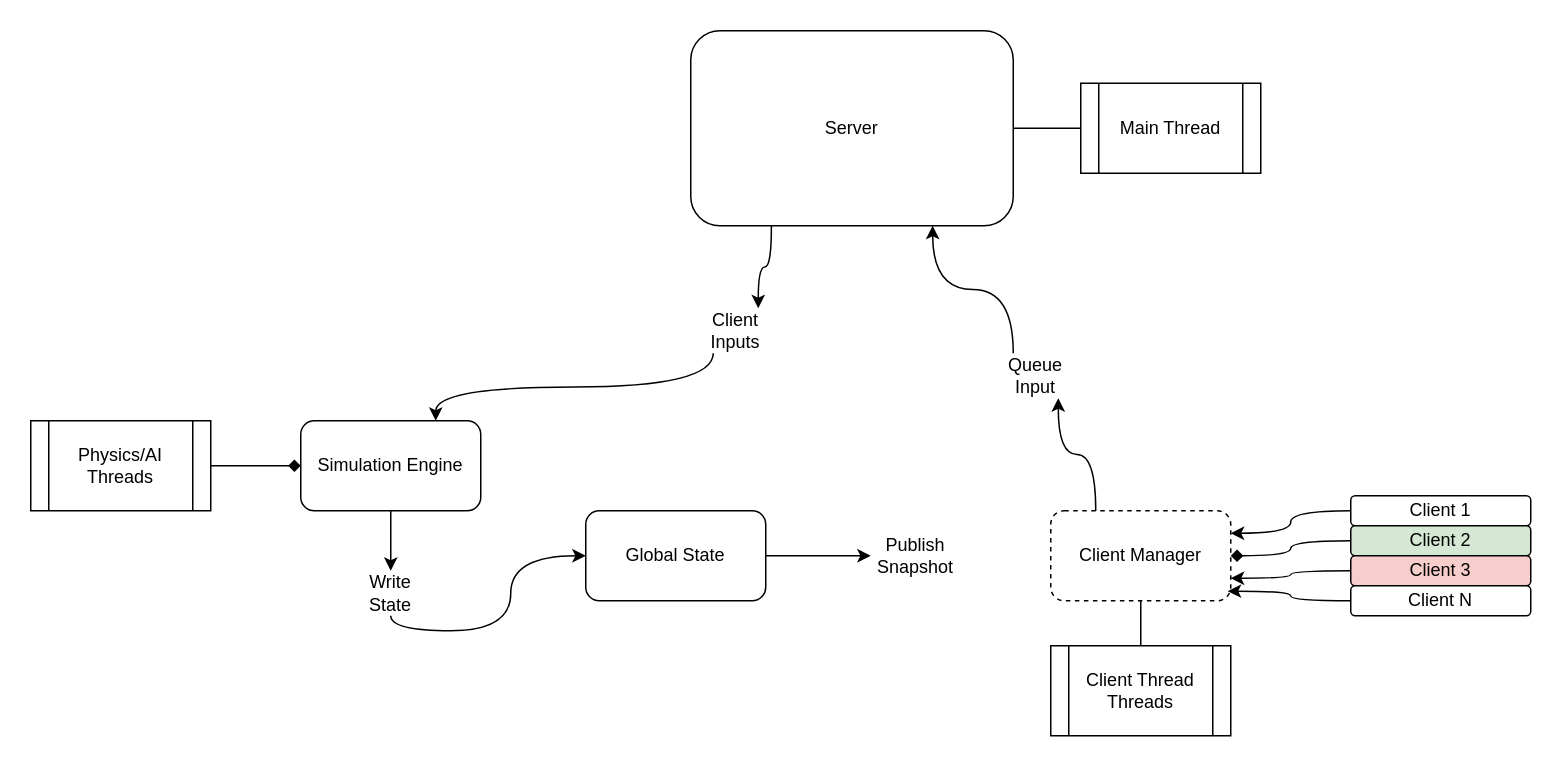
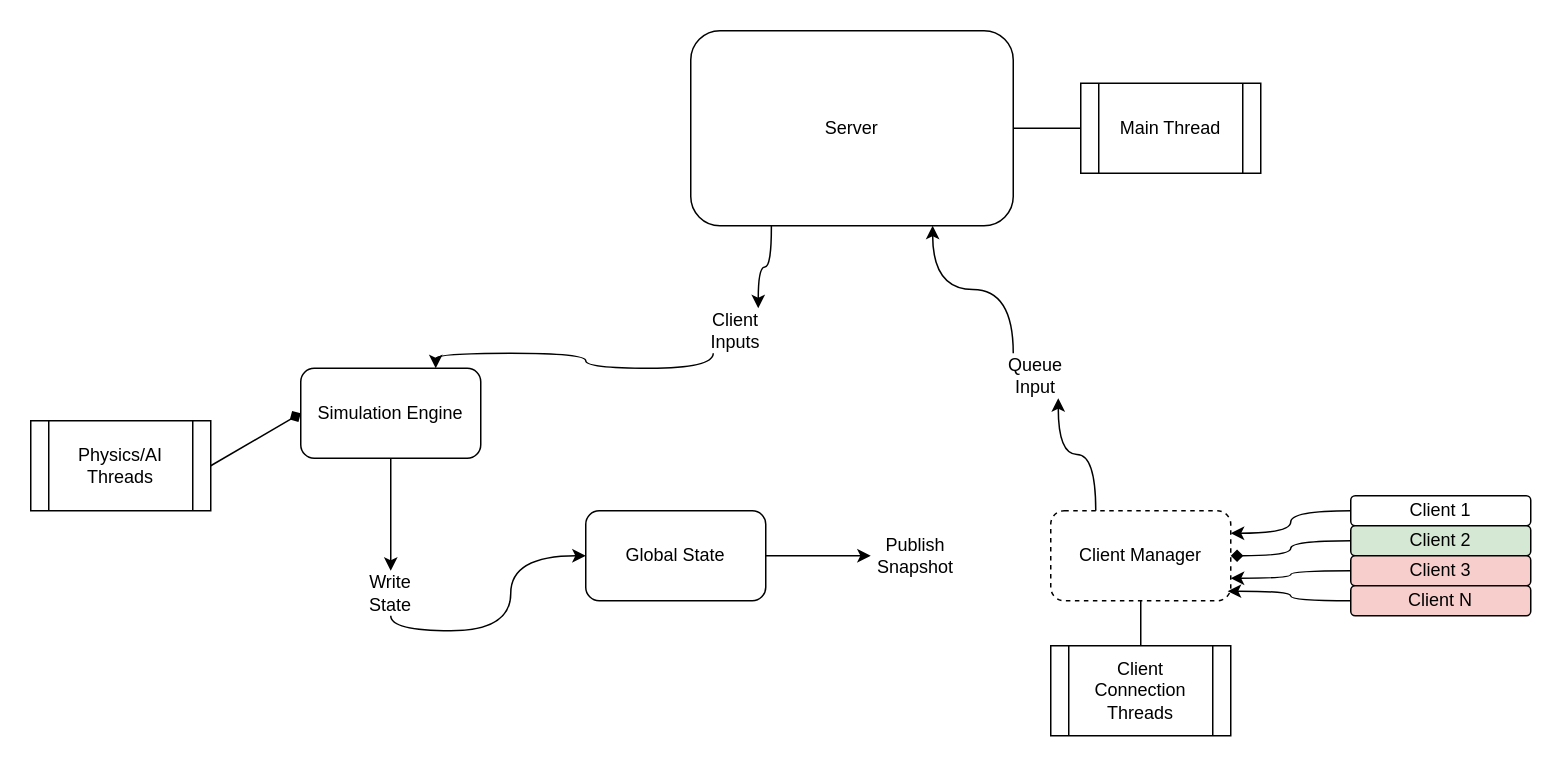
(391, 466) -> (391, 413)
(1441, 601) -> (1441, 601)
(1141, 691) -> (1141, 691)
